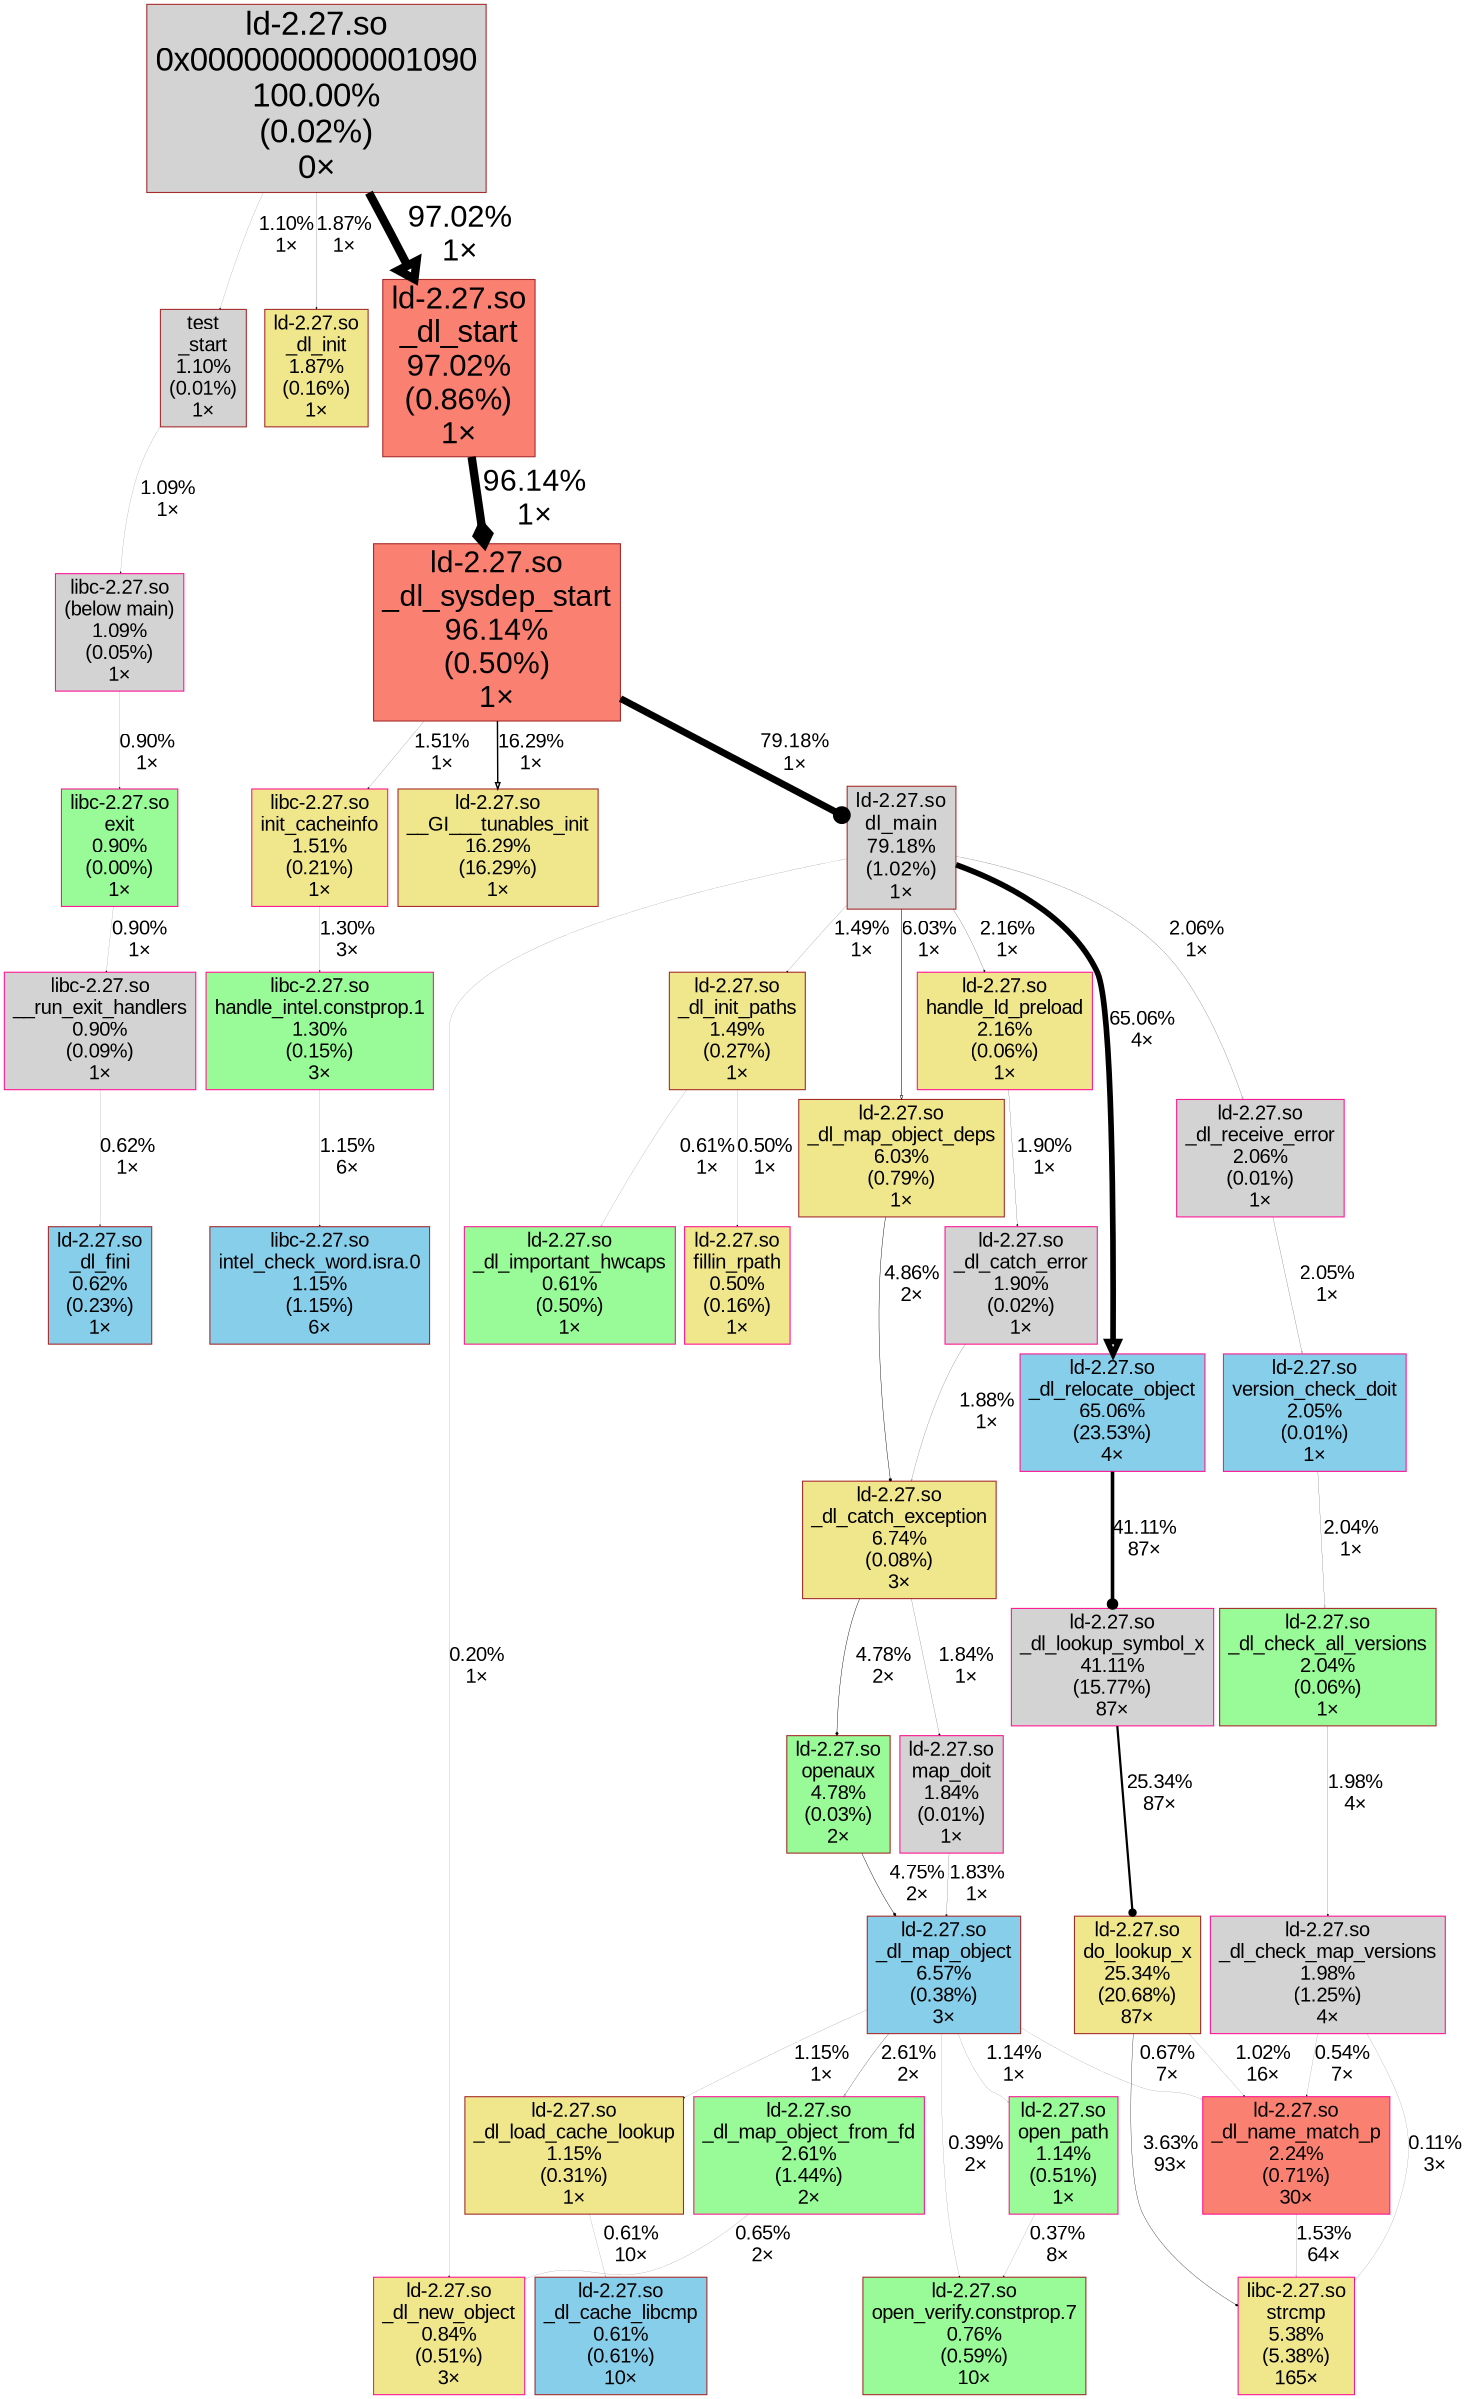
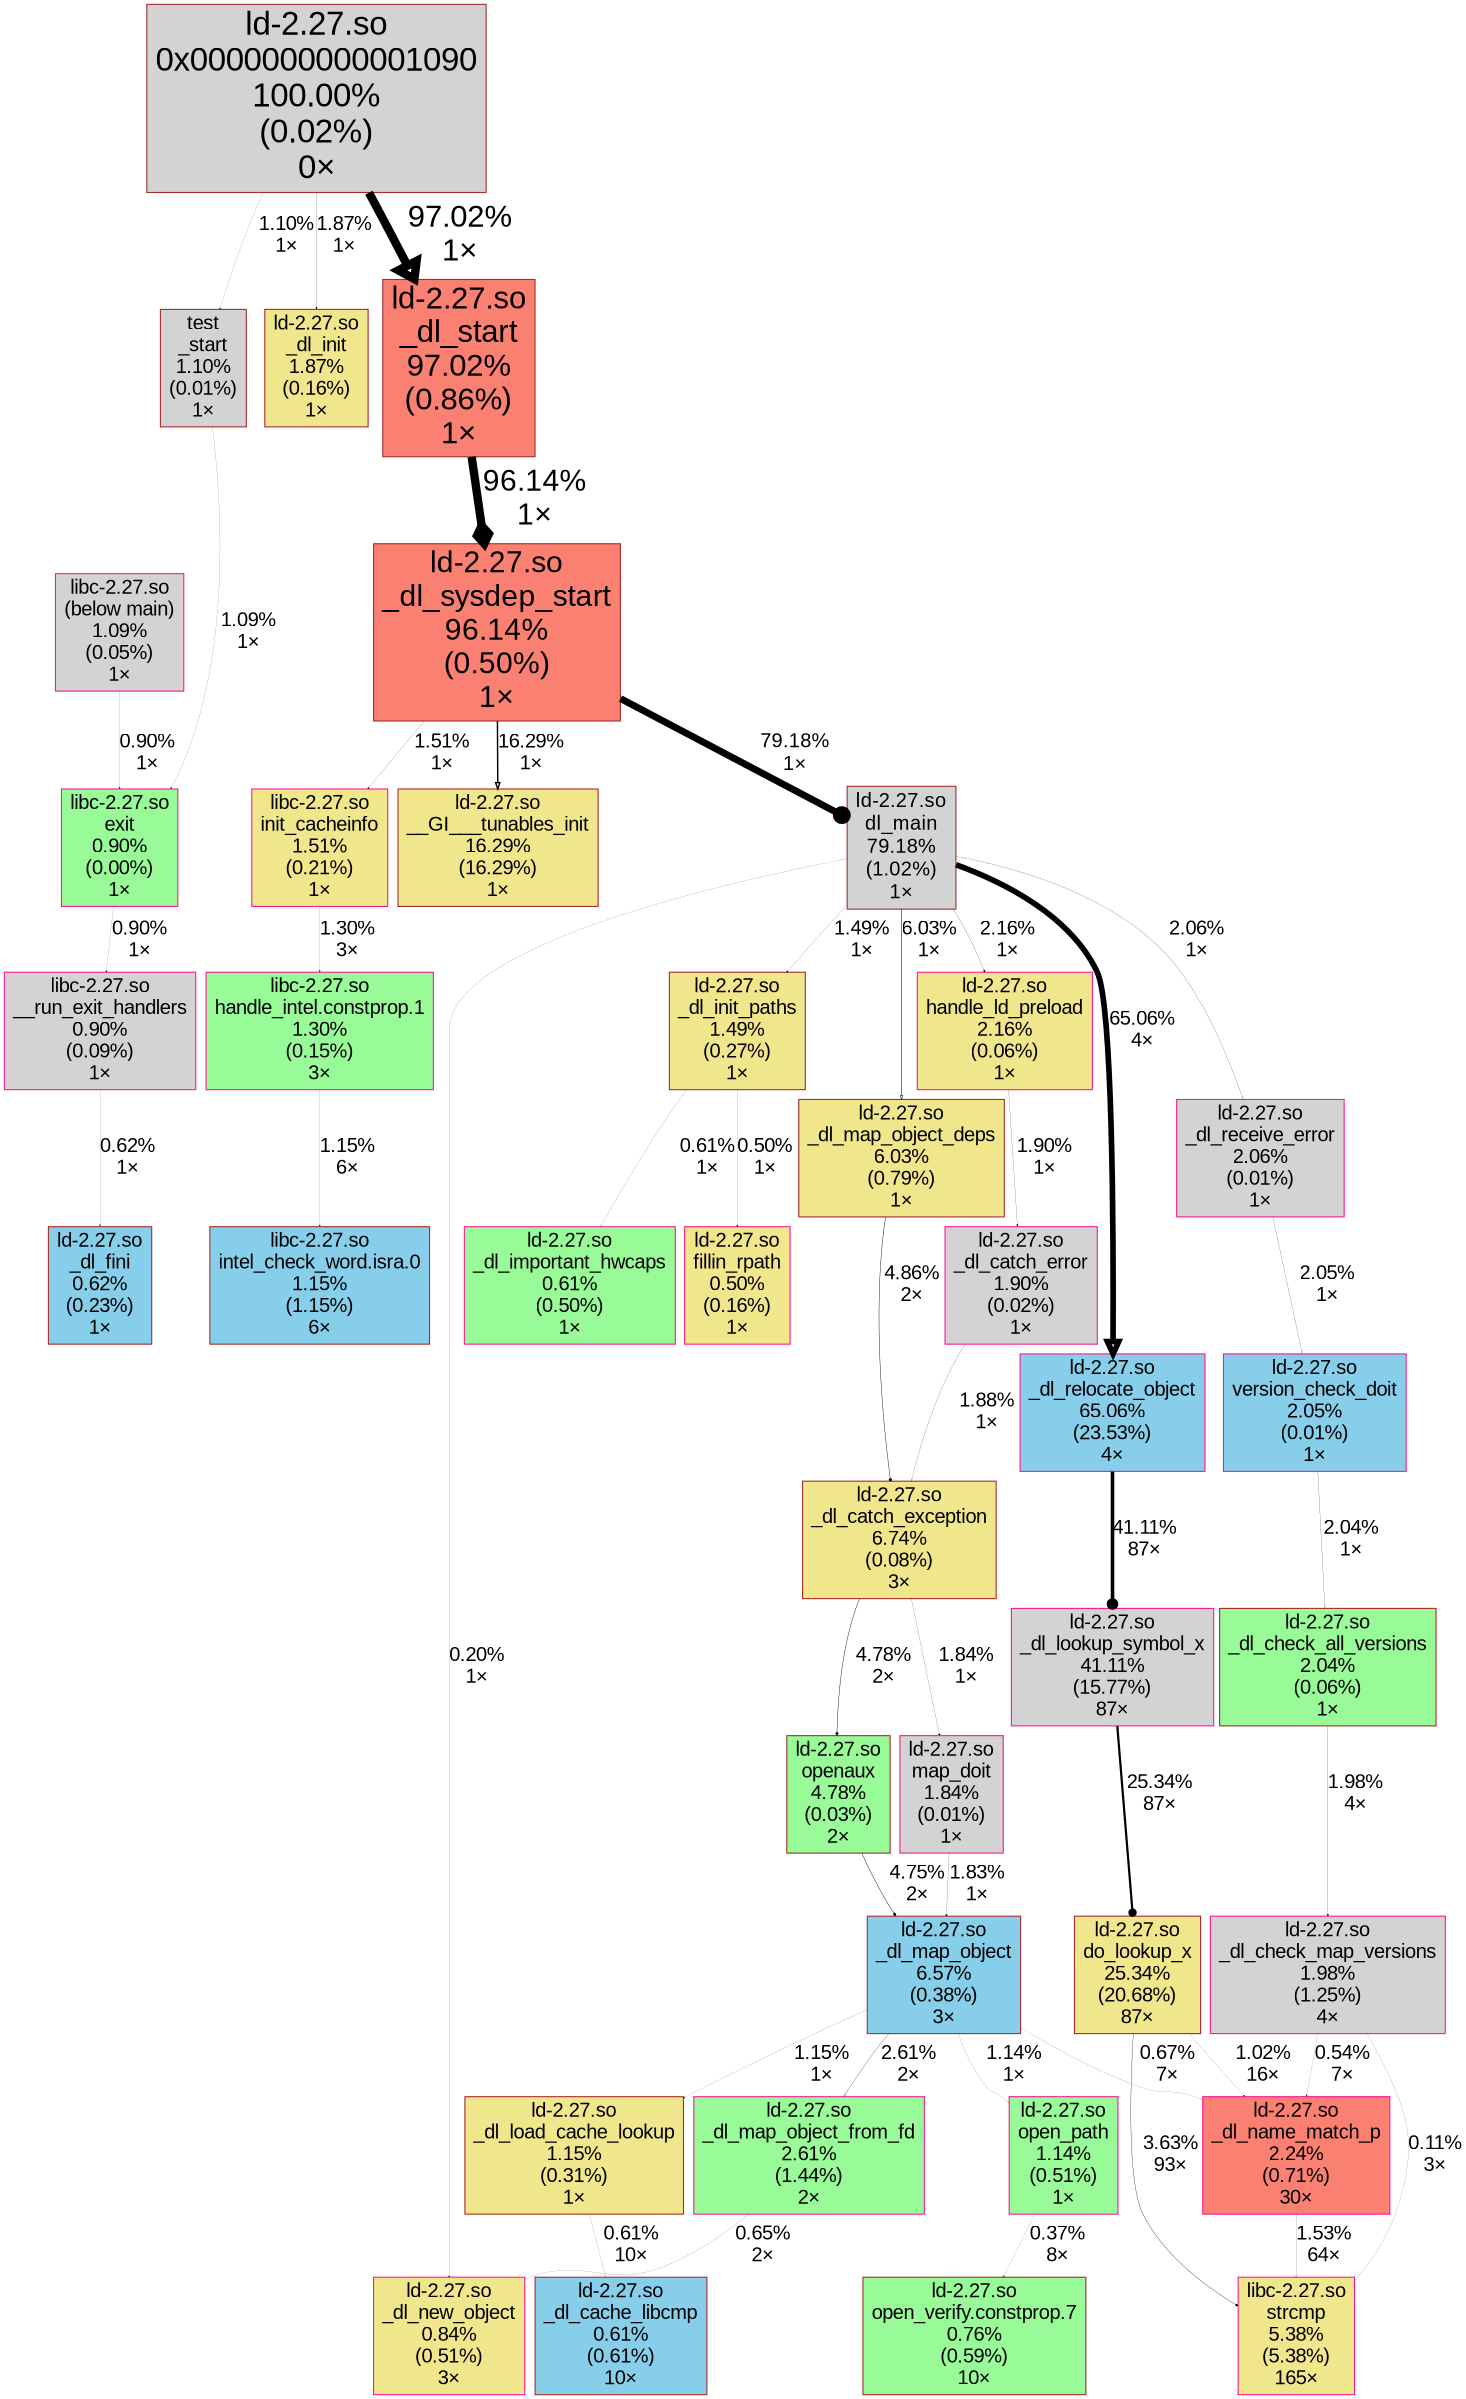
(132, 496) -> (217, 610)
(944, 2155) -> none
